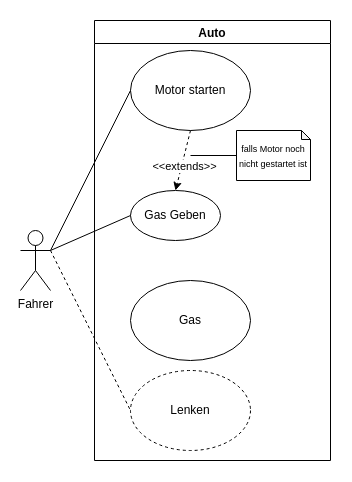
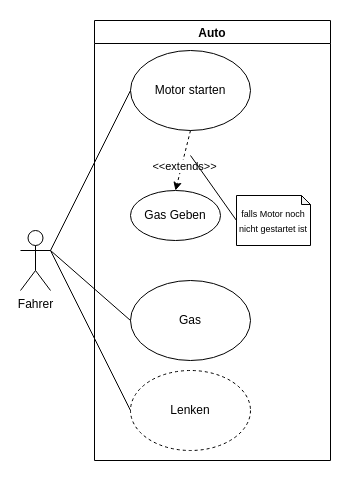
(274, 156) -> (274, 221)
(92, 232) -> none
none -> (91, 286)
(73, 295) -> (73, 295)
